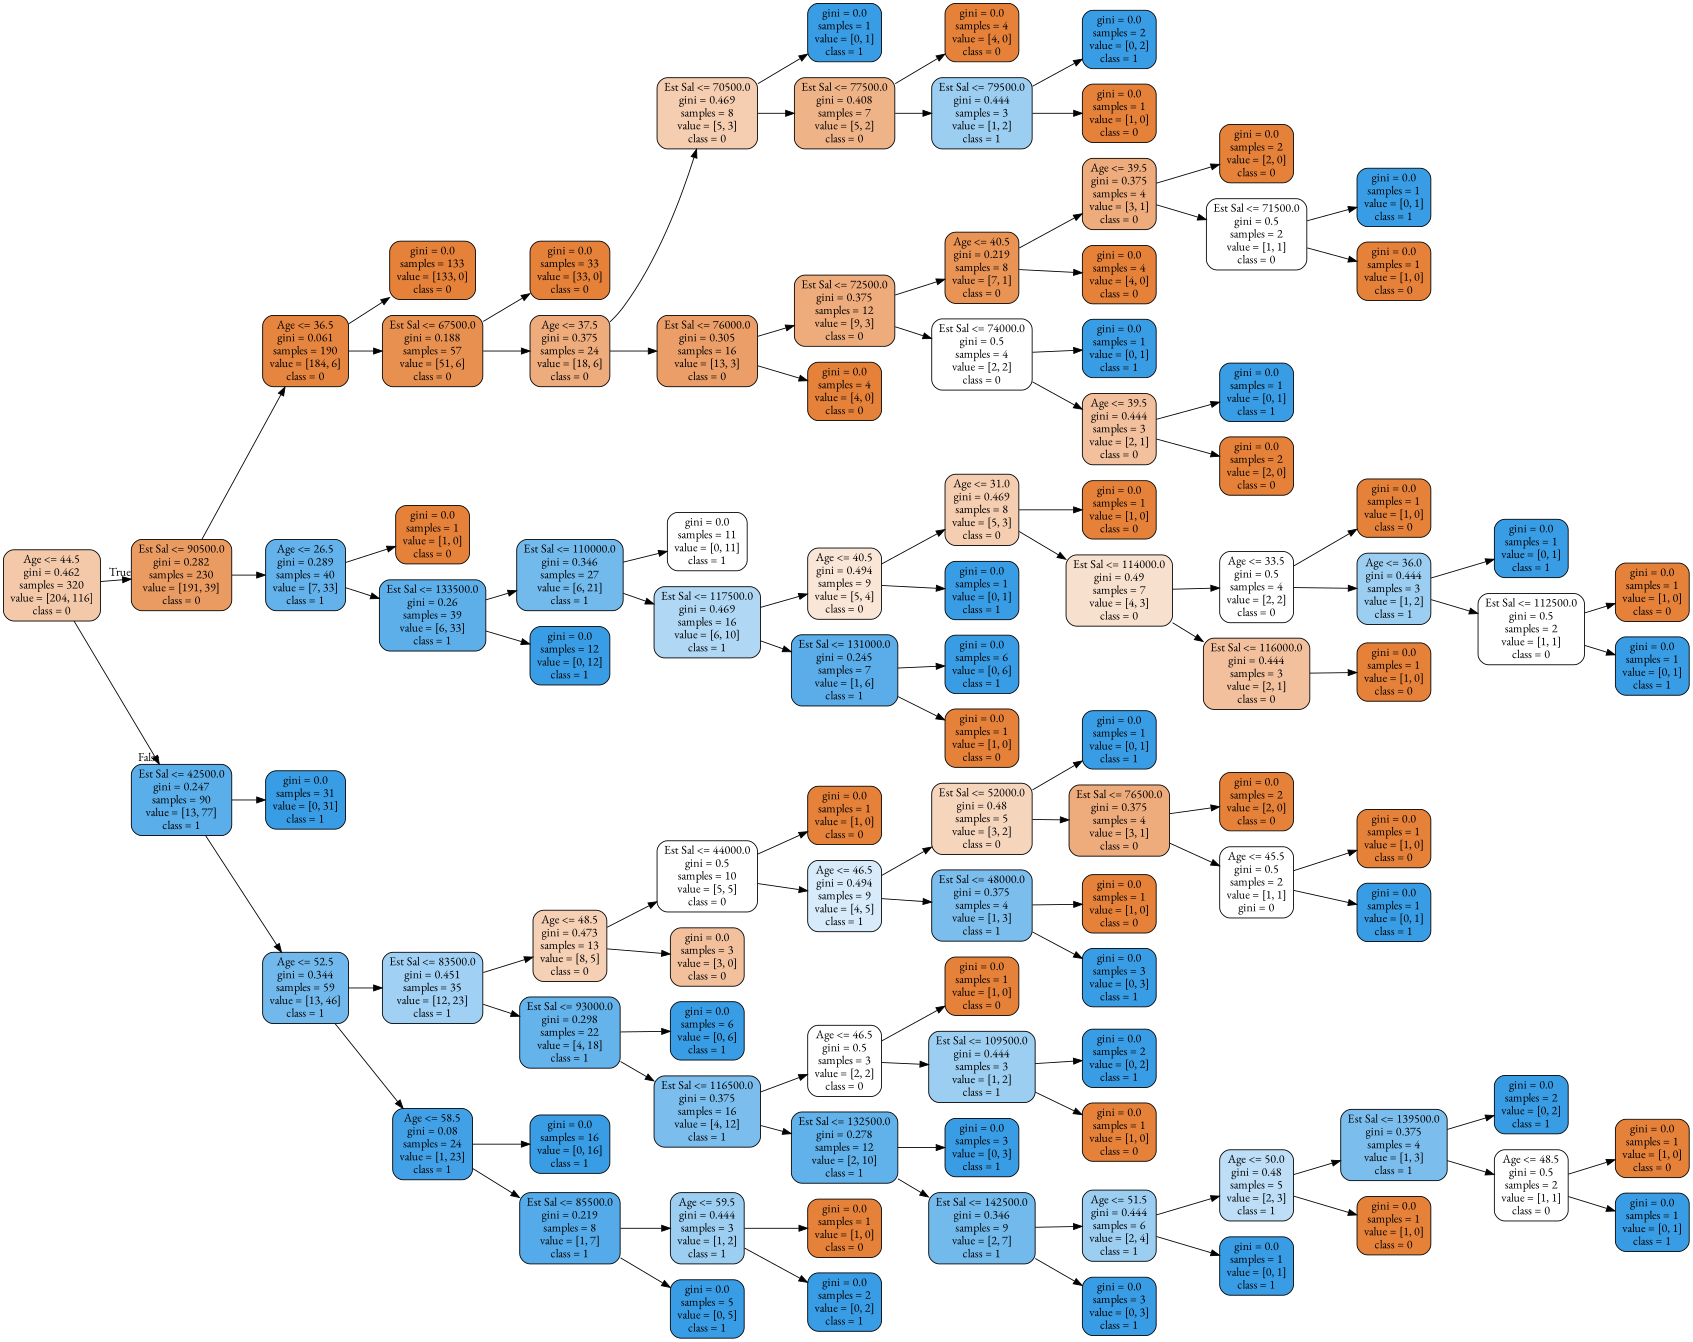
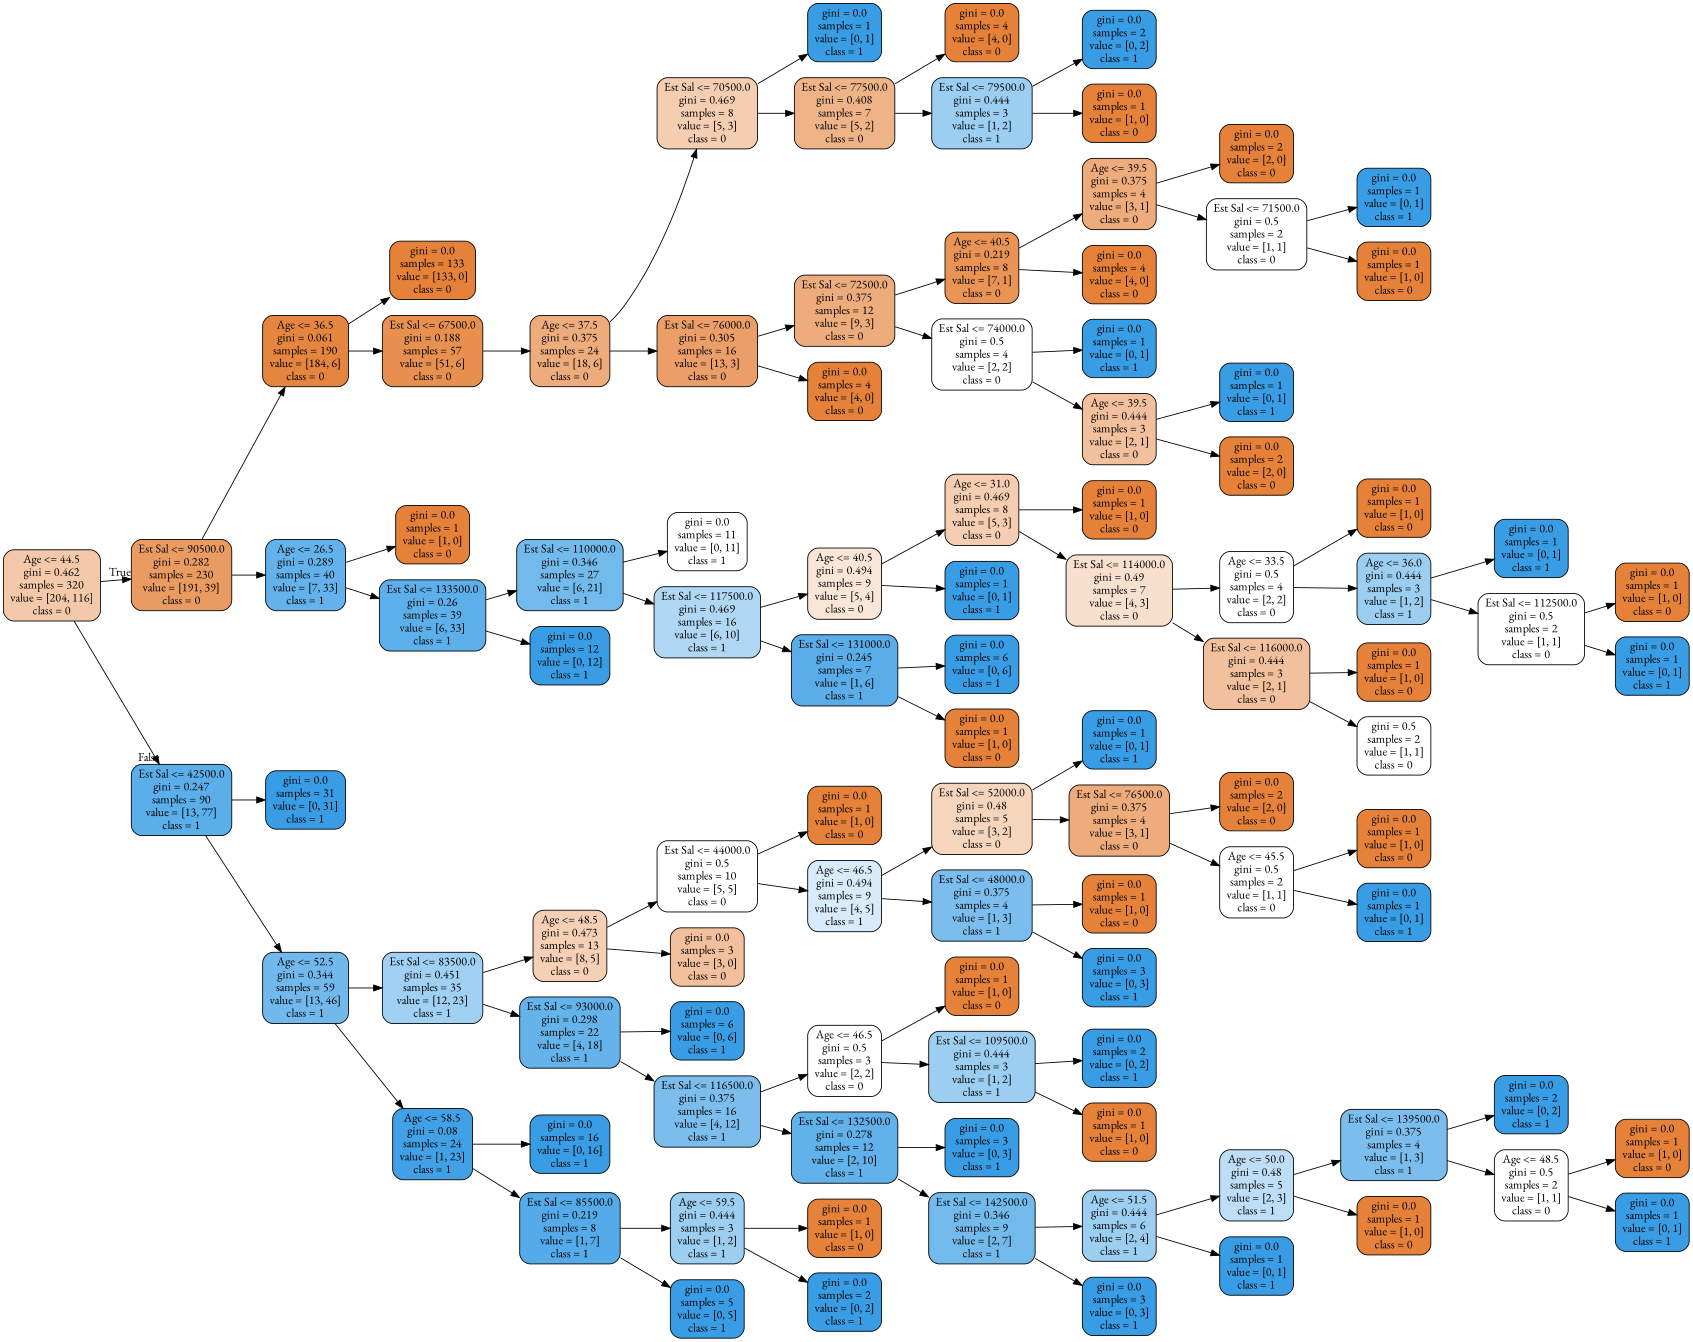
(570, 270) -> none
none -> (1394, 746)
(1257, 882) -> (1257, 882)
